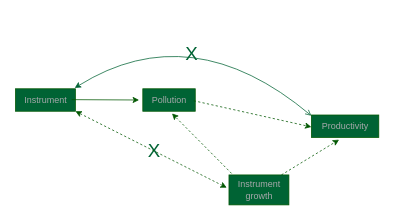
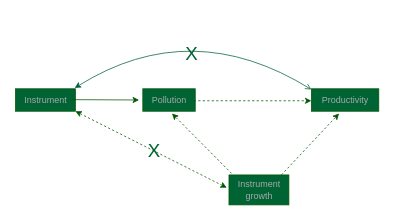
(345, 126) -> (345, 100)
